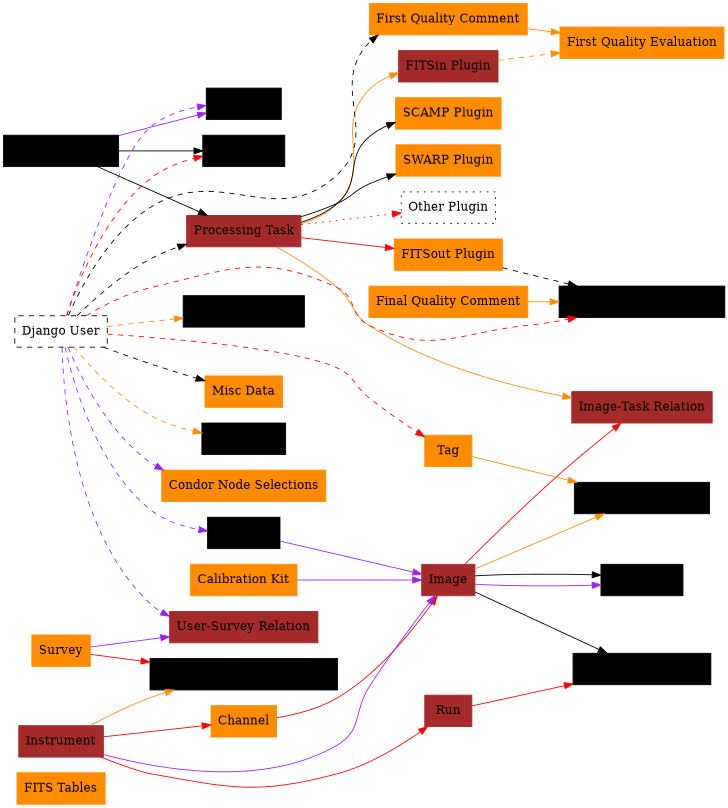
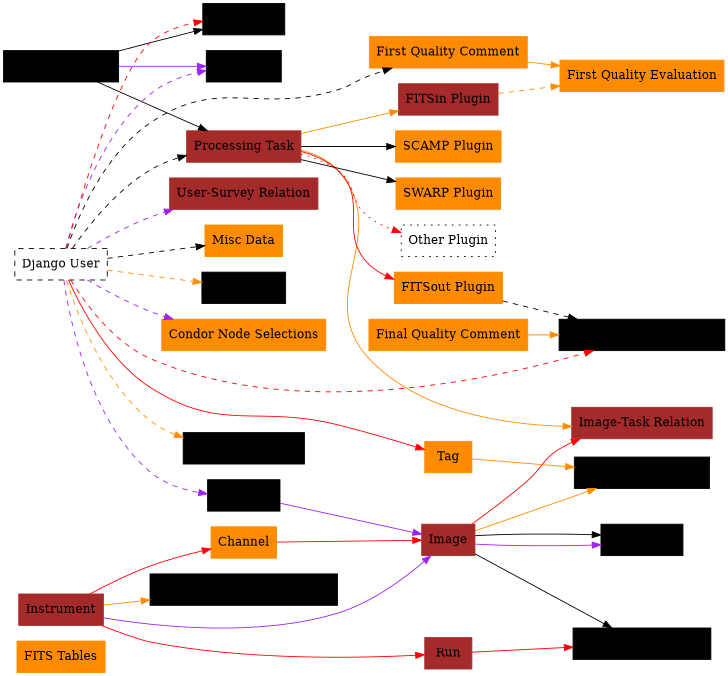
(274, 352) -> (214, 413)
(244, 580) -> none
(61, 651) -> none
